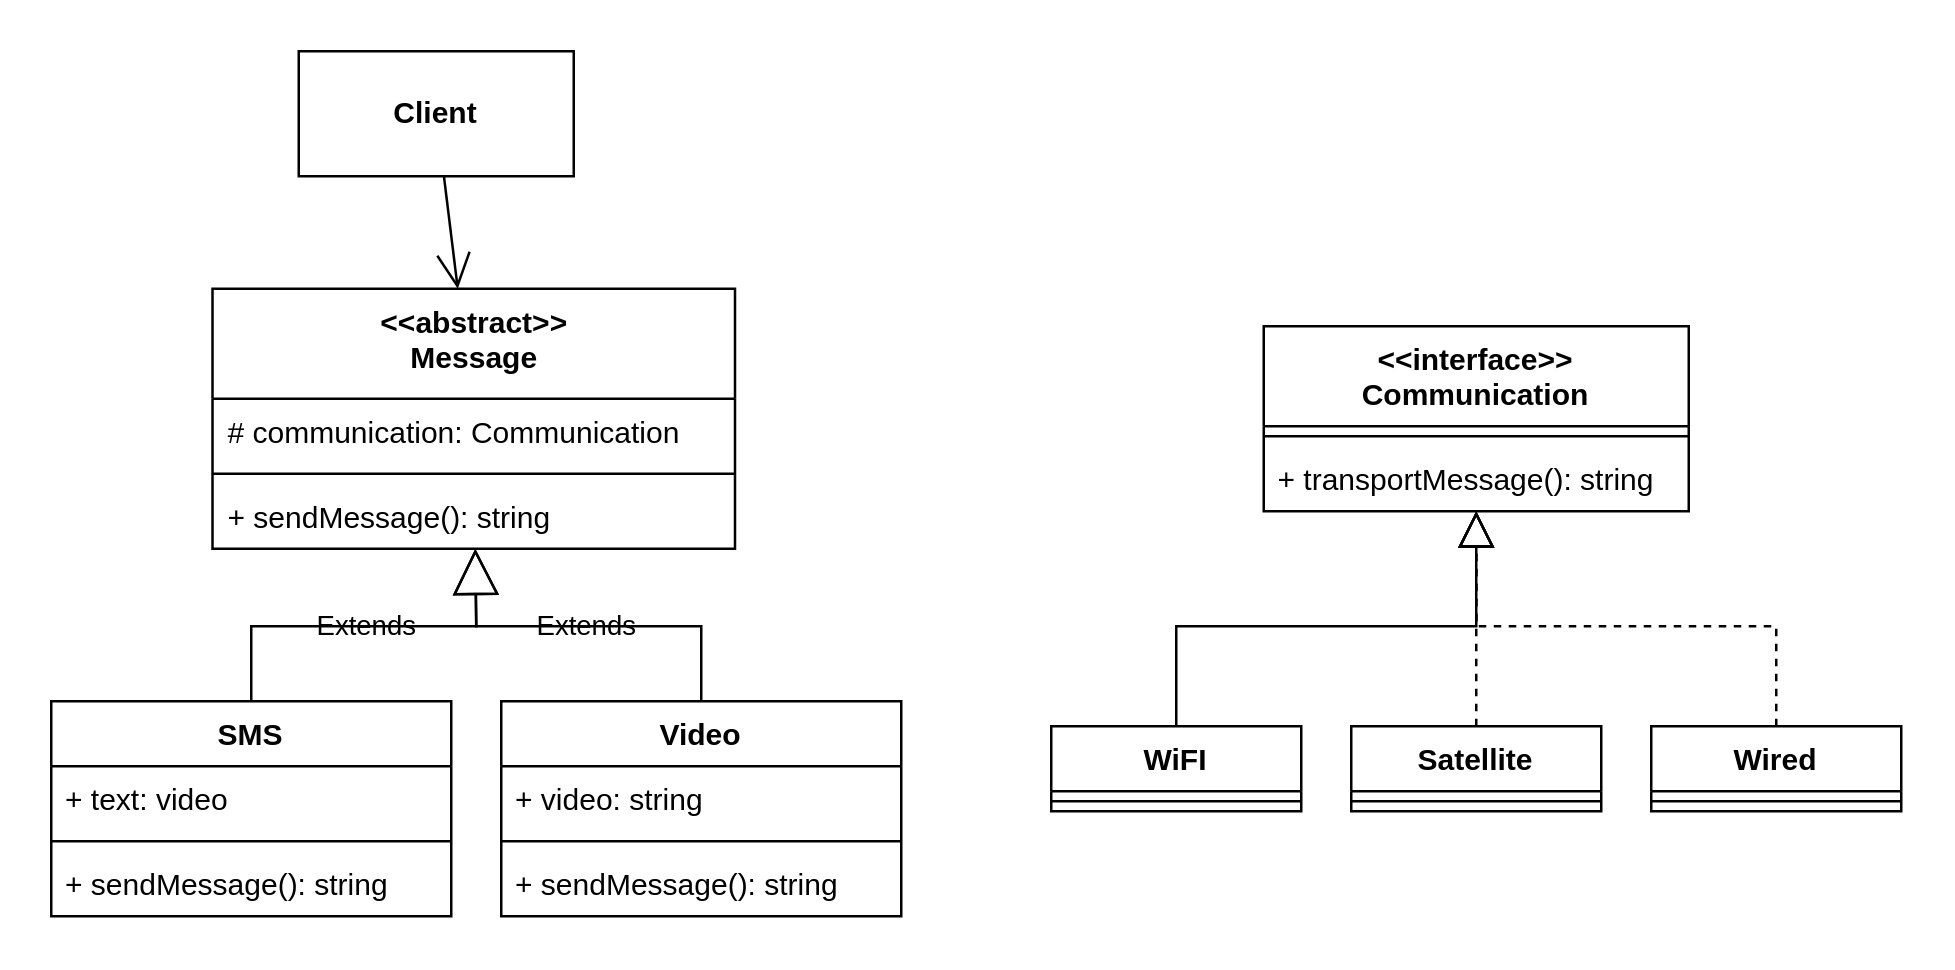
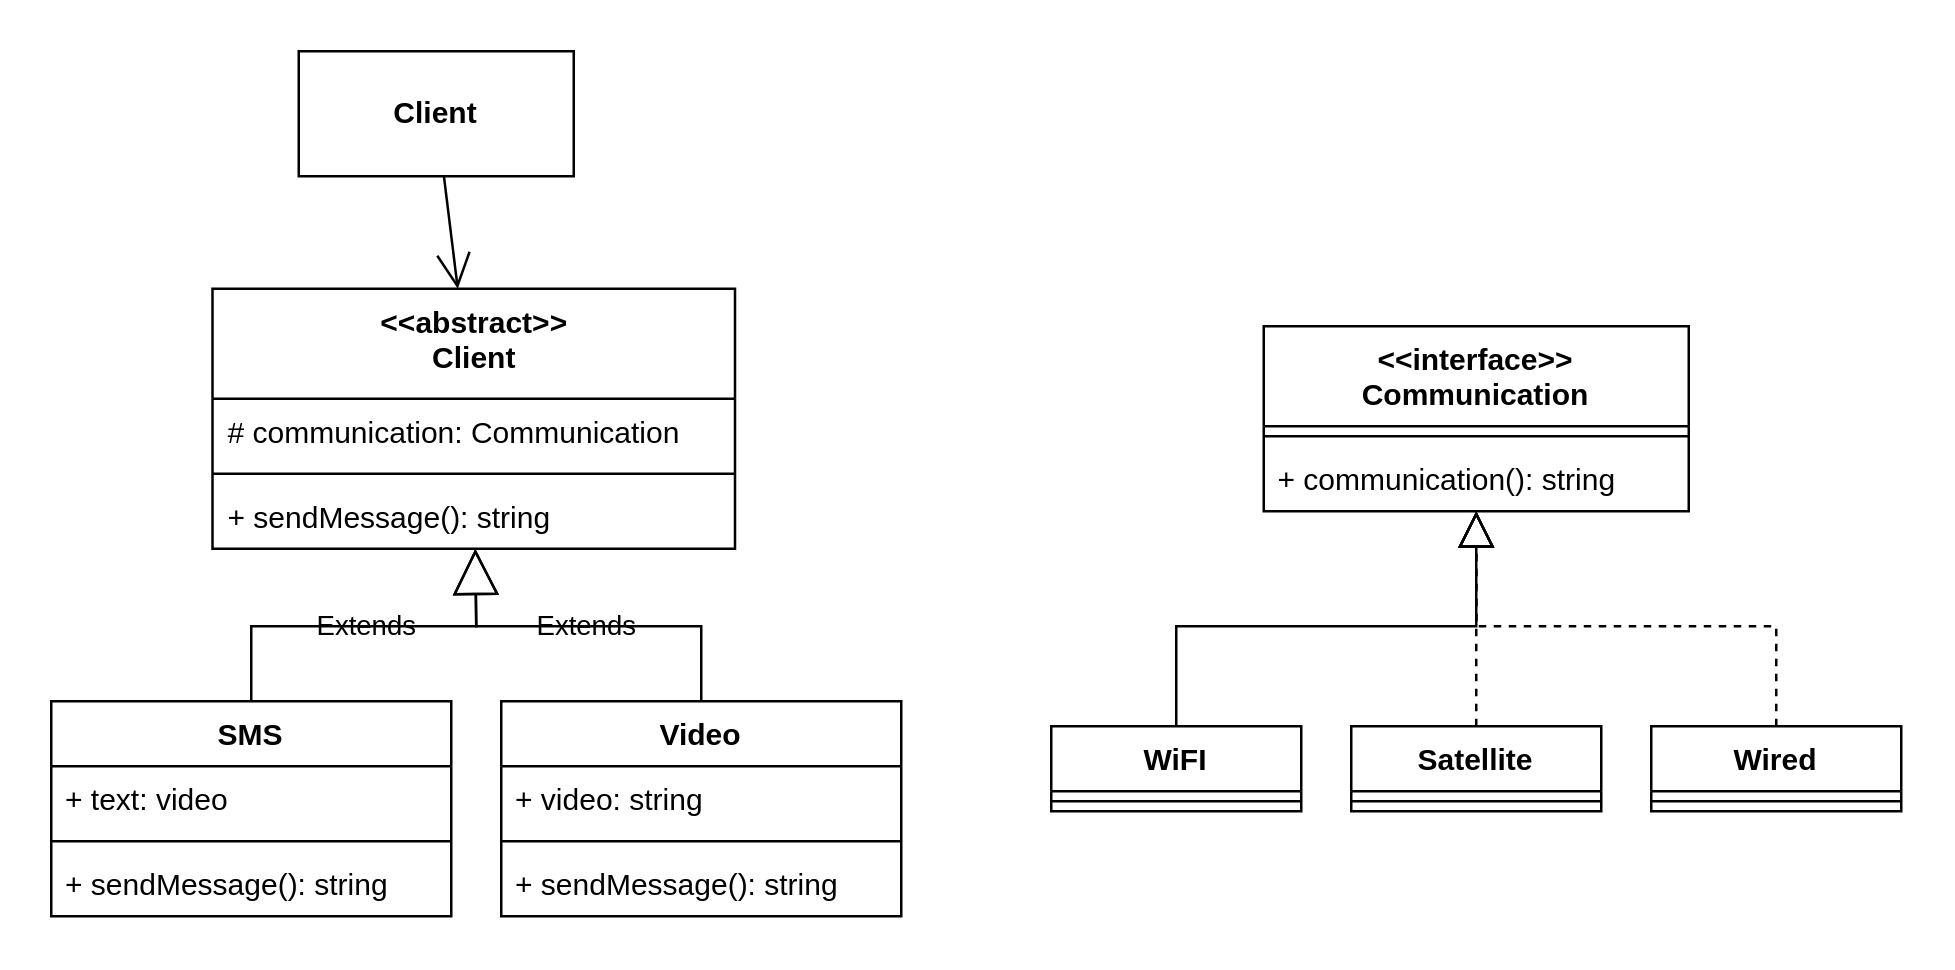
(475, 342) -> (475, 342)
(1479, 500) -> (1465, 482)
